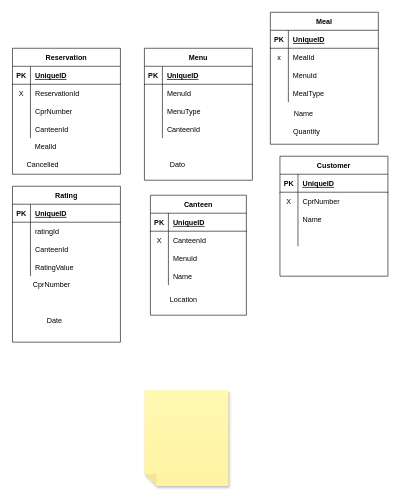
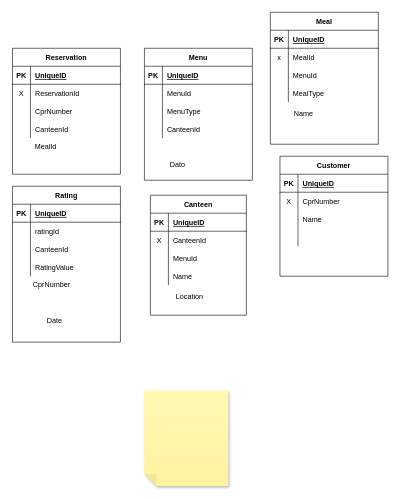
(306, 132) -> none
(42, 165) -> none
(183, 300) -> (189, 297)
